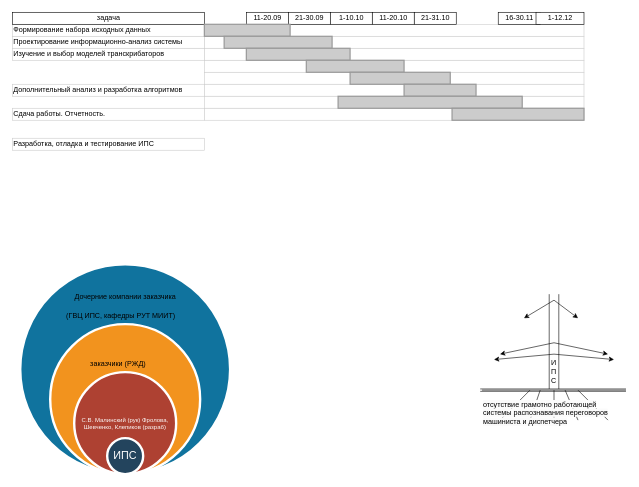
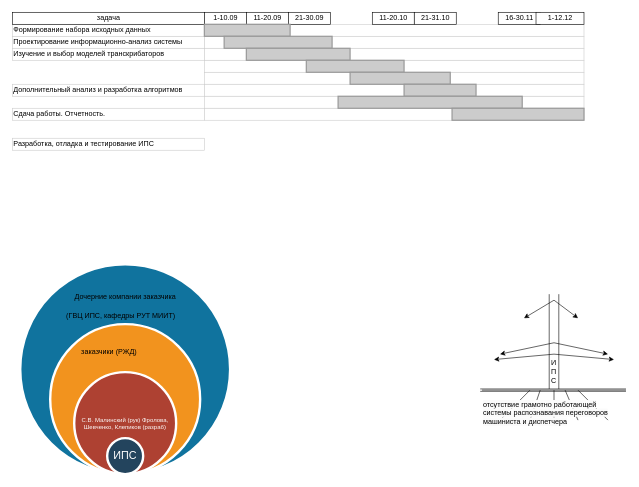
none -> (225, 18)
(351, 18) -> none
(125, 360) -> (116, 348)
